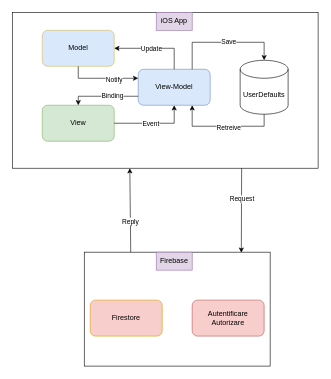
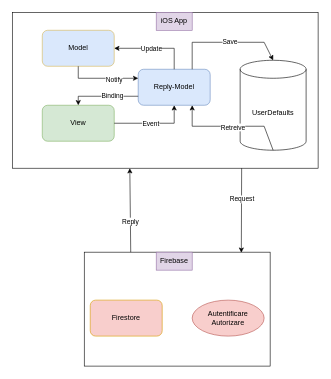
(174, 87) -> (174, 87)
(264, 87) -> (273, 105)
(228, 318) -> (228, 318)
